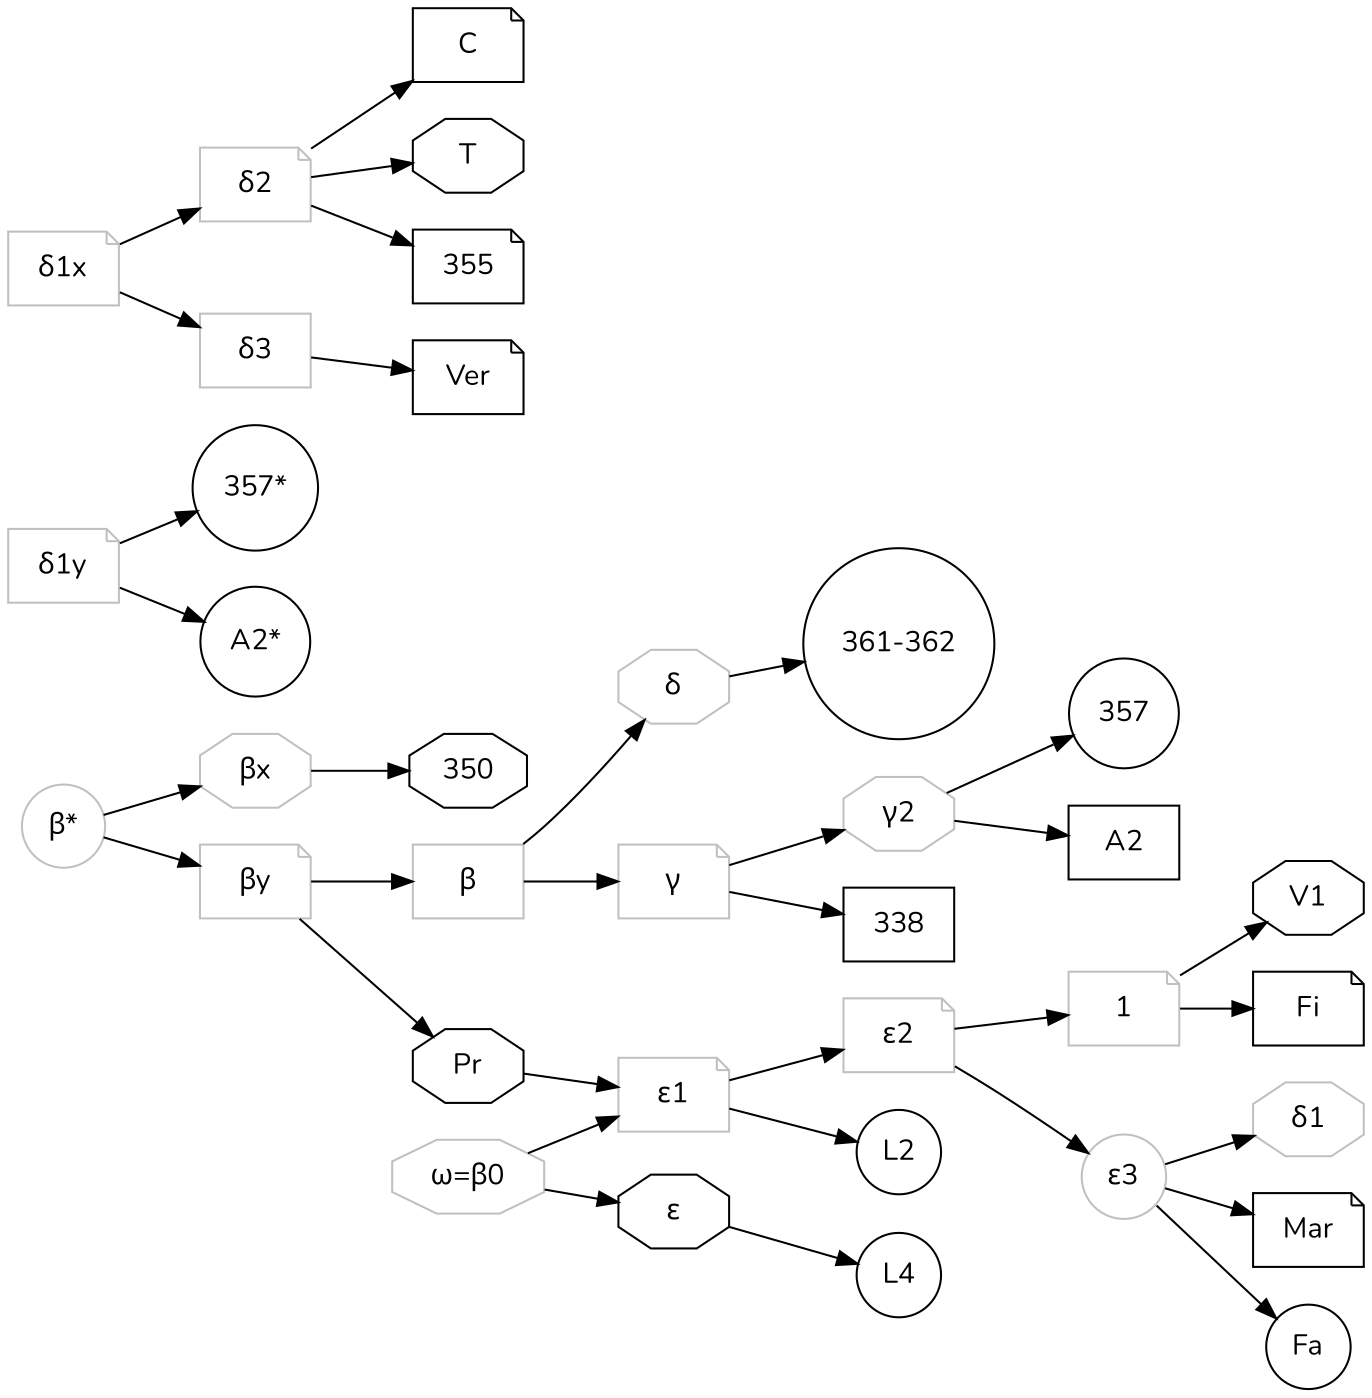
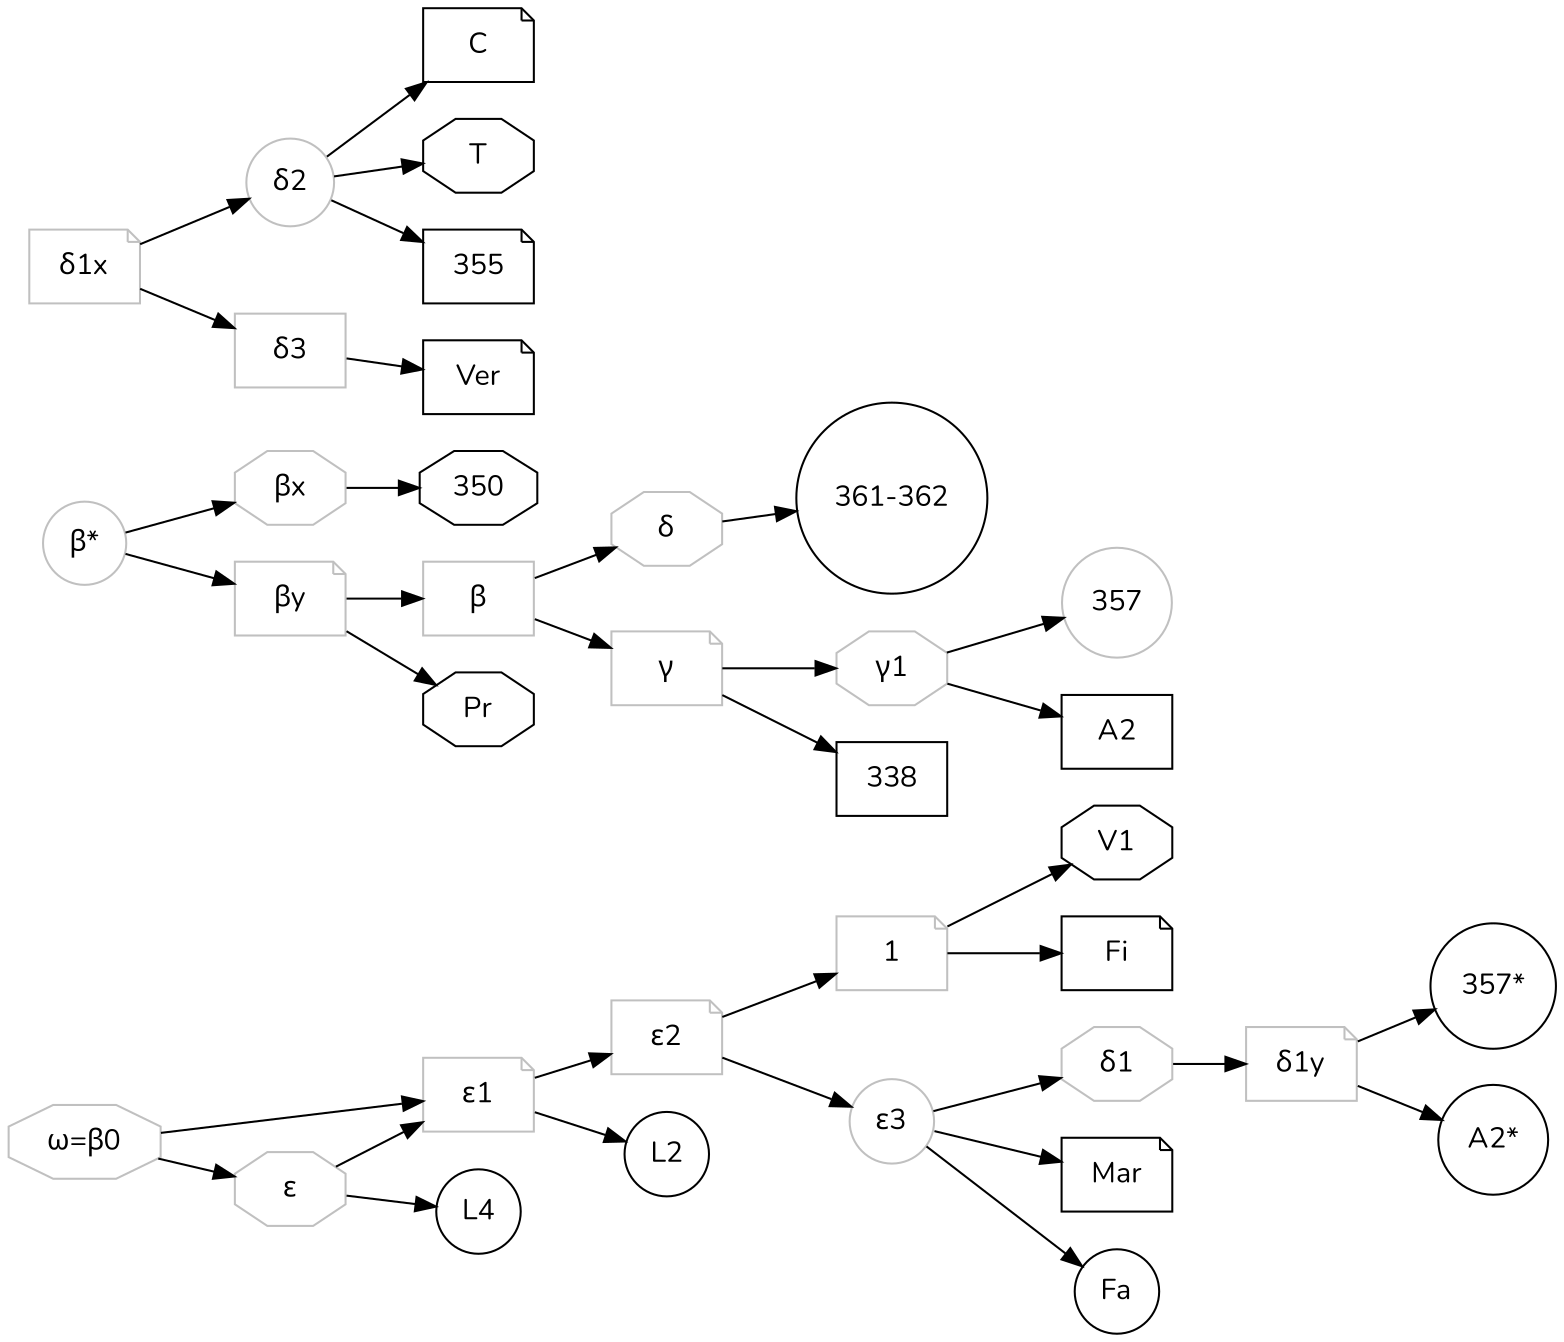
(255, 184) -> (290, 182)
(1124, 713) -> (1117, 603)
(899, 814) -> (892, 668)
none -> (1199, 1064)
(560, 1079) -> (370, 1149)
(674, 1212) -> (290, 1189)
